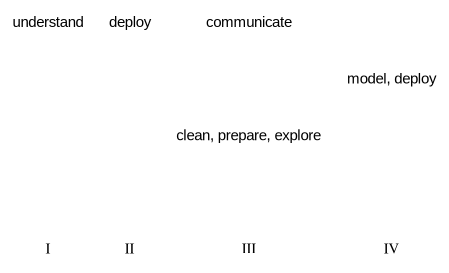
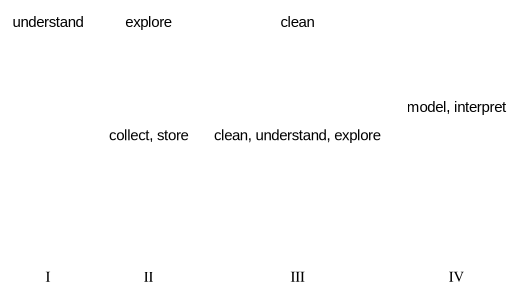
(130, 23) -> (149, 23)
(249, 23) -> (298, 23)
(392, 80) -> (457, 108)
none -> (149, 136)
(249, 136) -> (298, 136)
